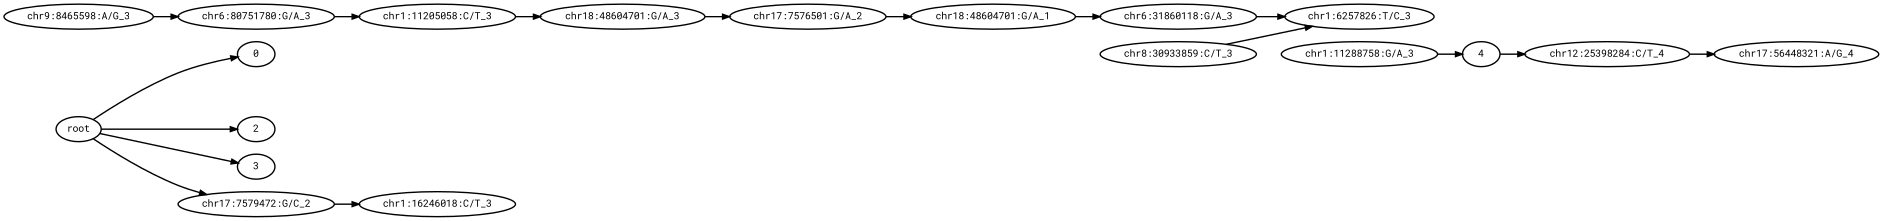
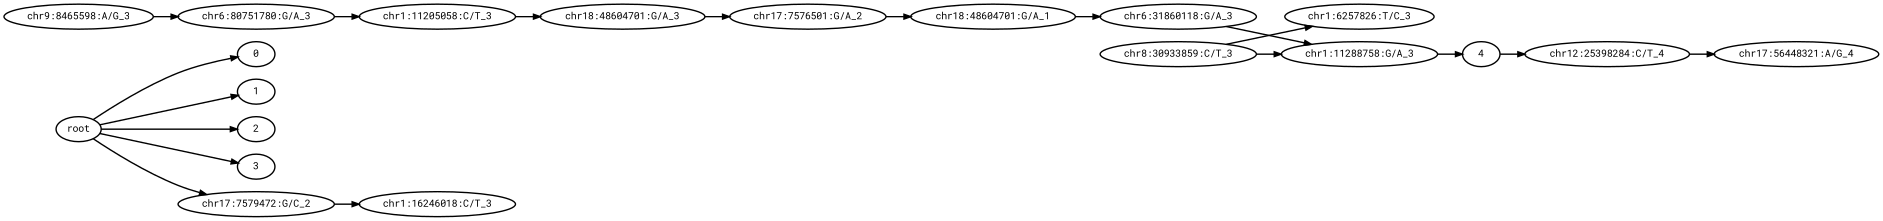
(1267, 17) -> (1258, 33)
none -> (1265, 54)
none -> (256, 92)
